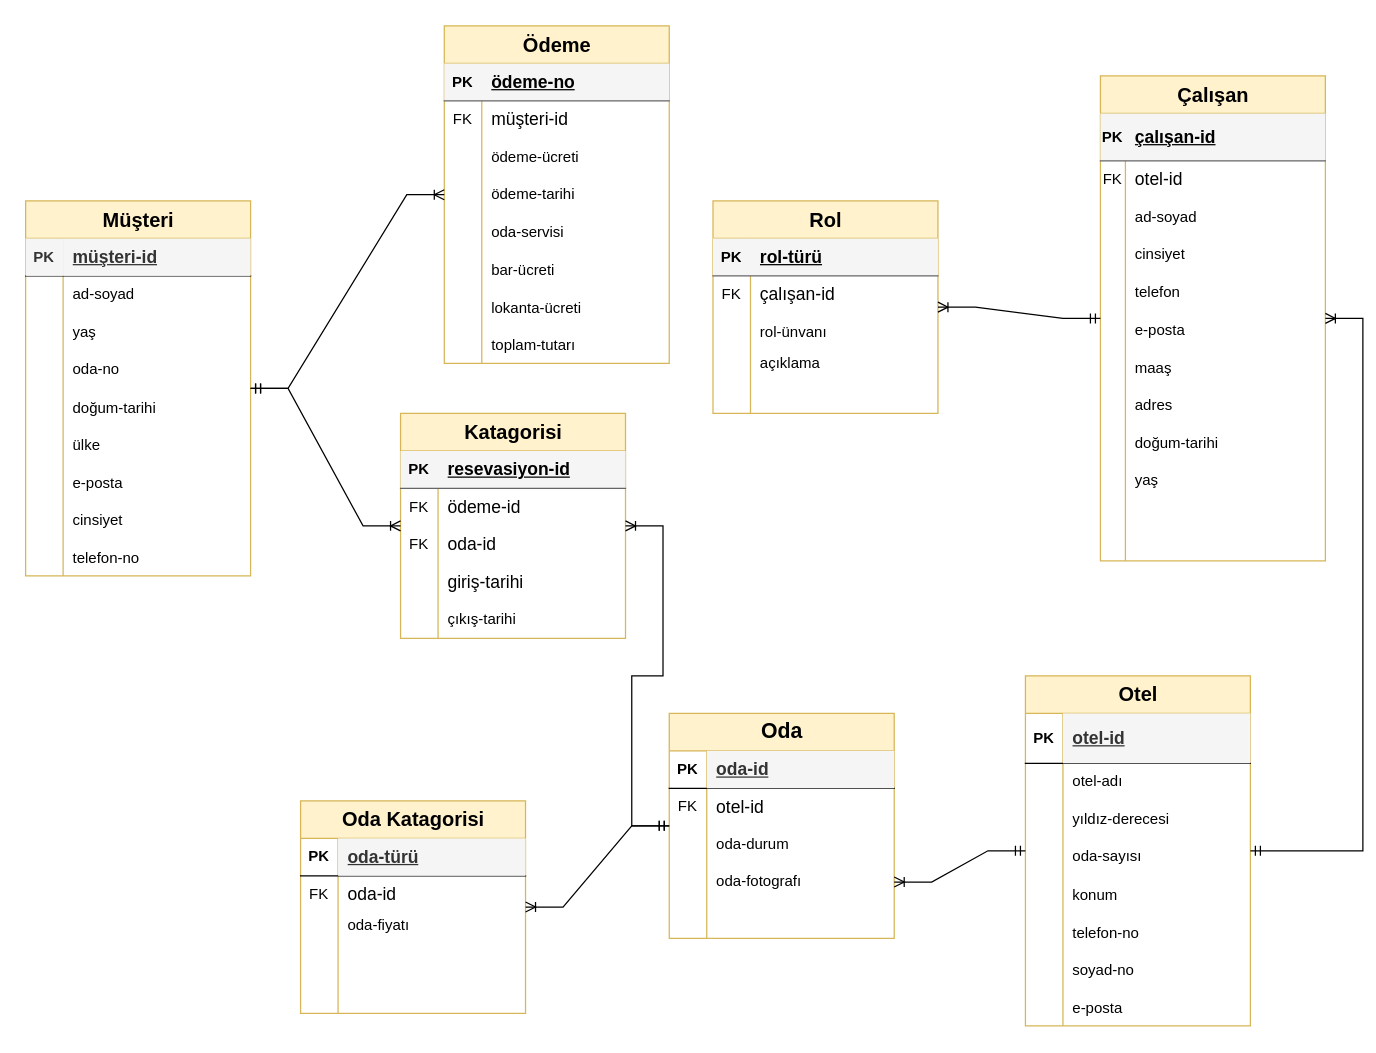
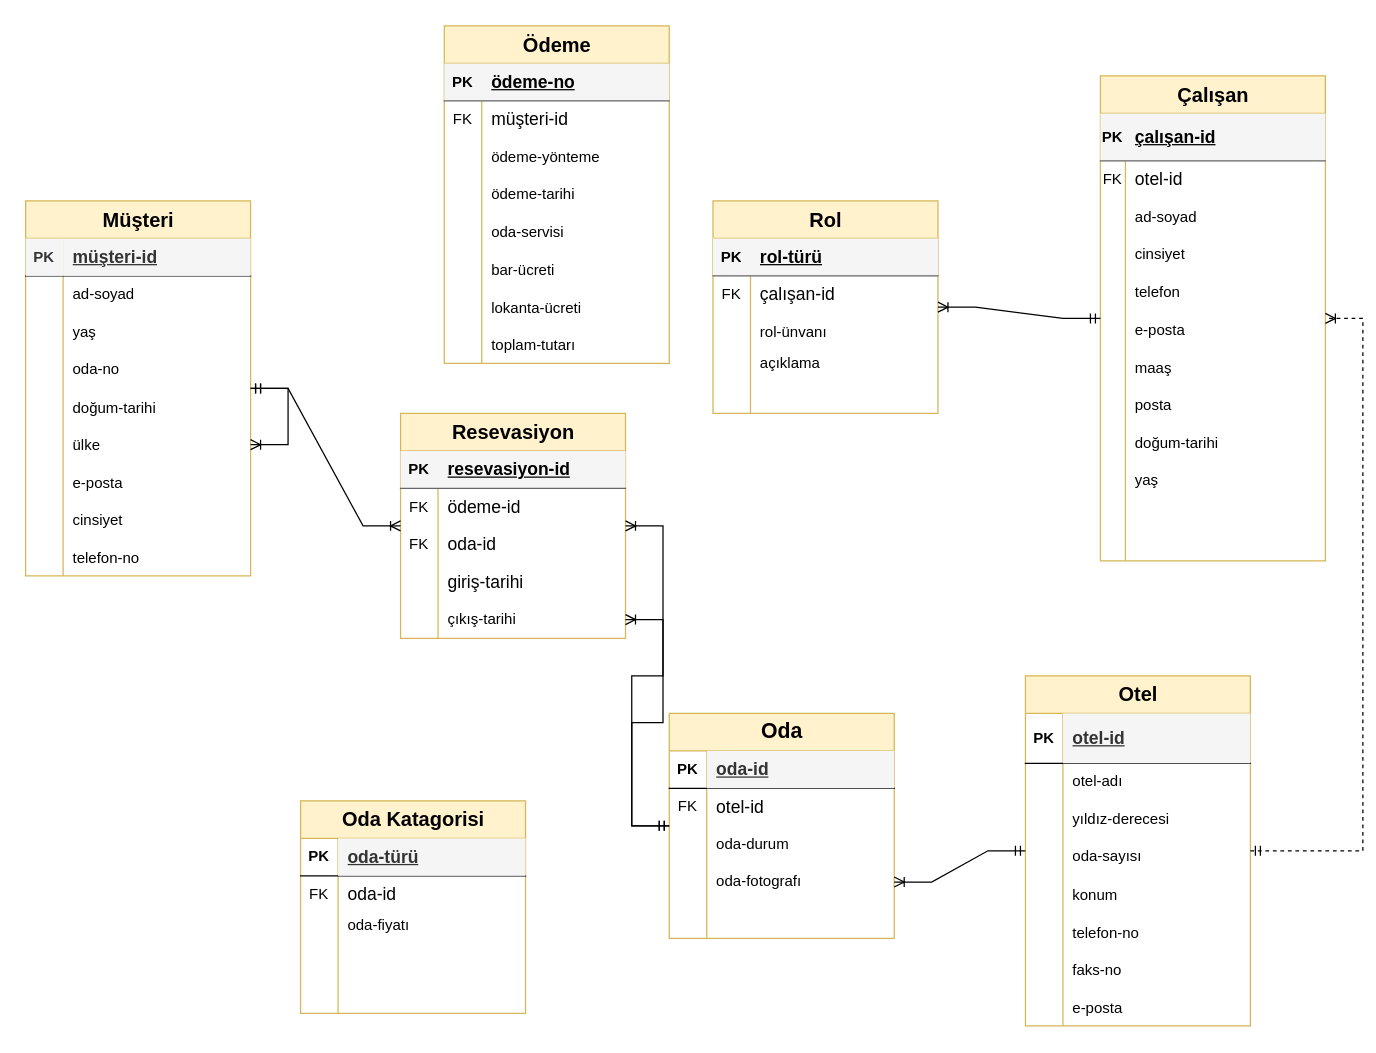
(540, 157) -> (546, 157)
(357, 276) -> (288, 435)
(1156, 405) -> (1156, 405)
(514, 432) -> (514, 432)
(1363, 626) -> (1363, 626)
(586, 880) -> (663, 715)
(1106, 970) -> (1102, 970)
